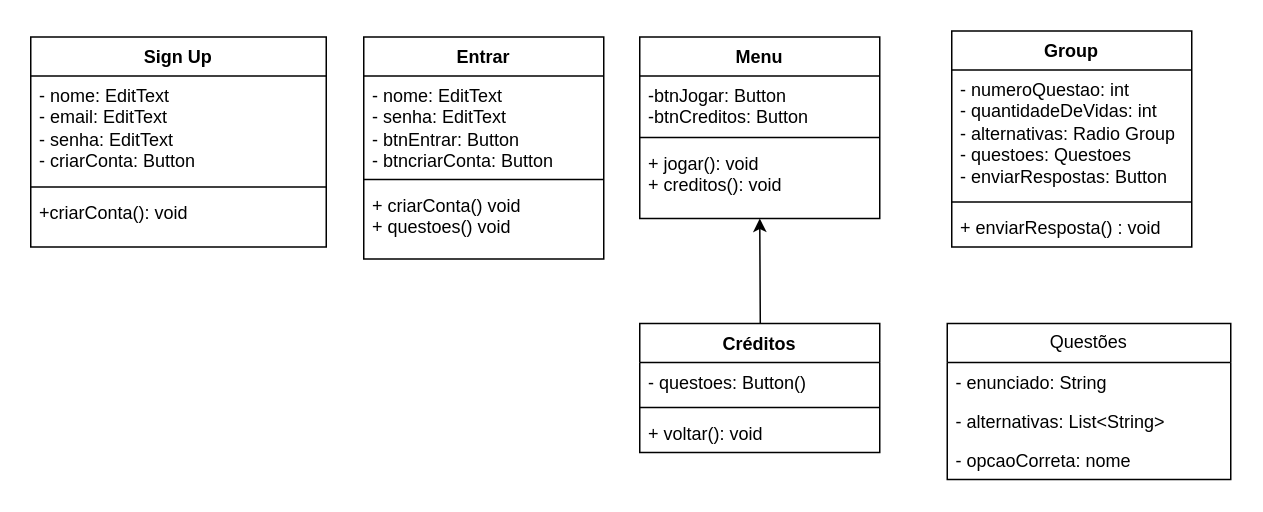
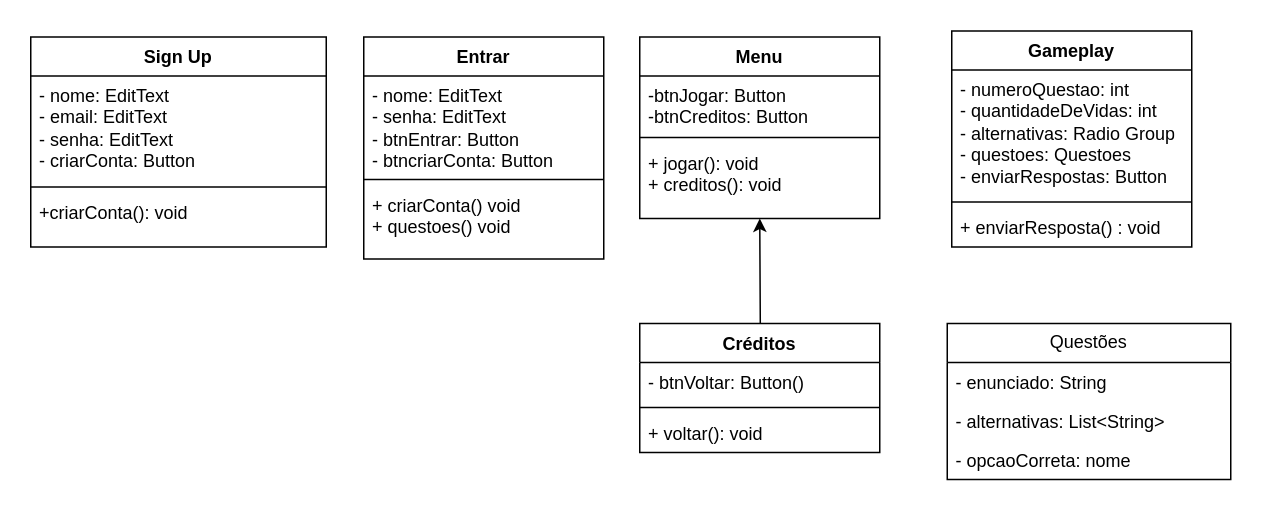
(1072, 52) -> (1072, 52)
(743, 384) -> (745, 384)
